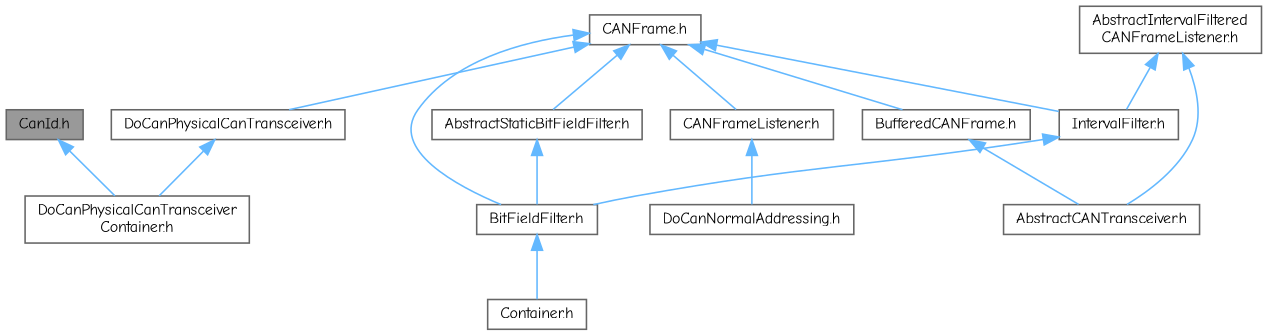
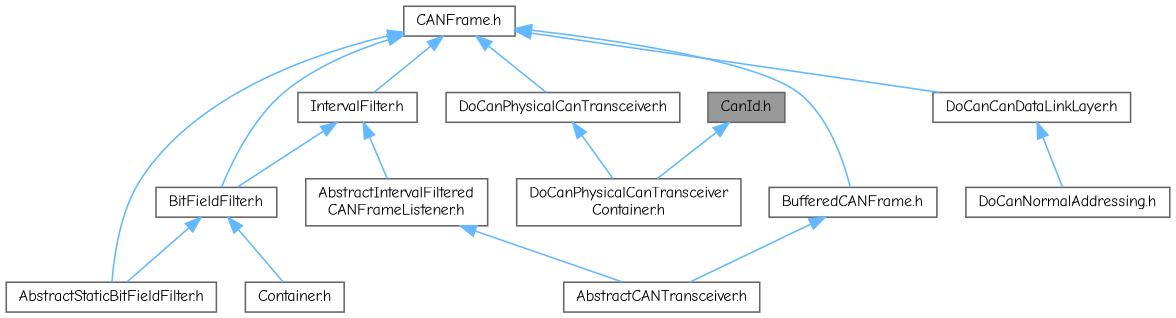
(1138, 88) -> (378, 158)
(752, 125) -> (1032, 107)
(537, 180) -> (158, 255)
